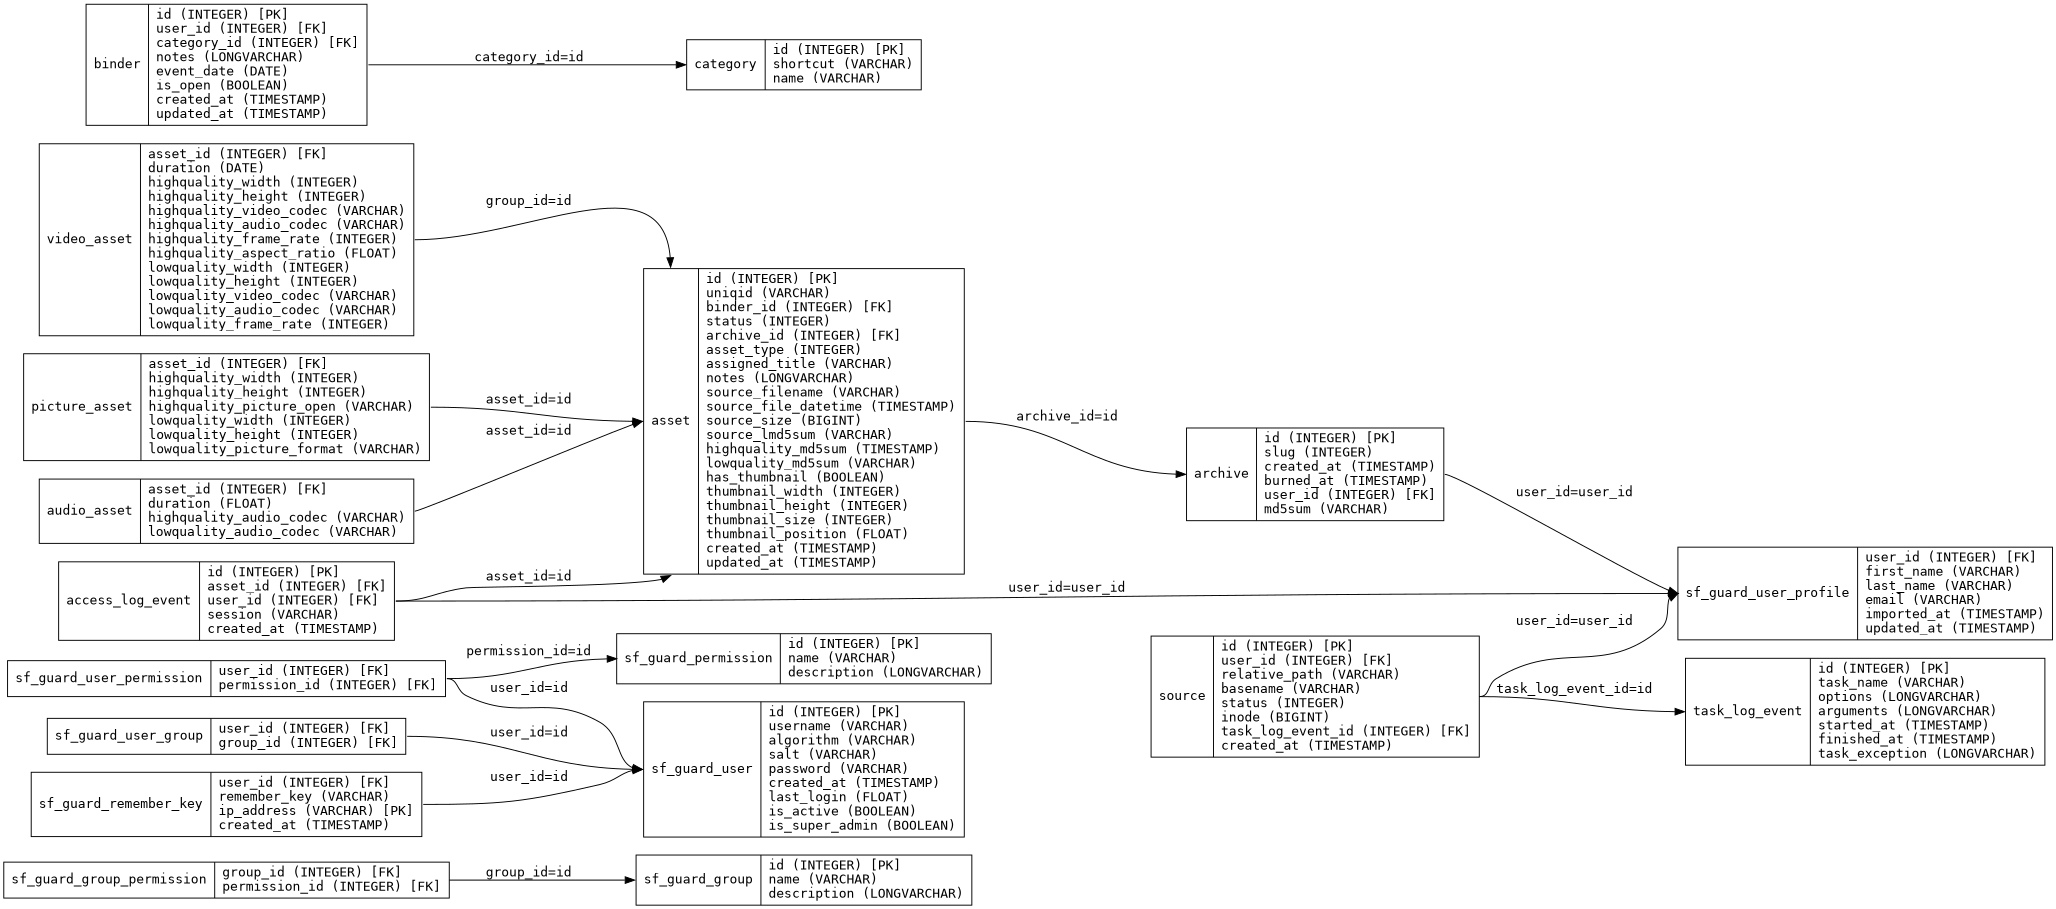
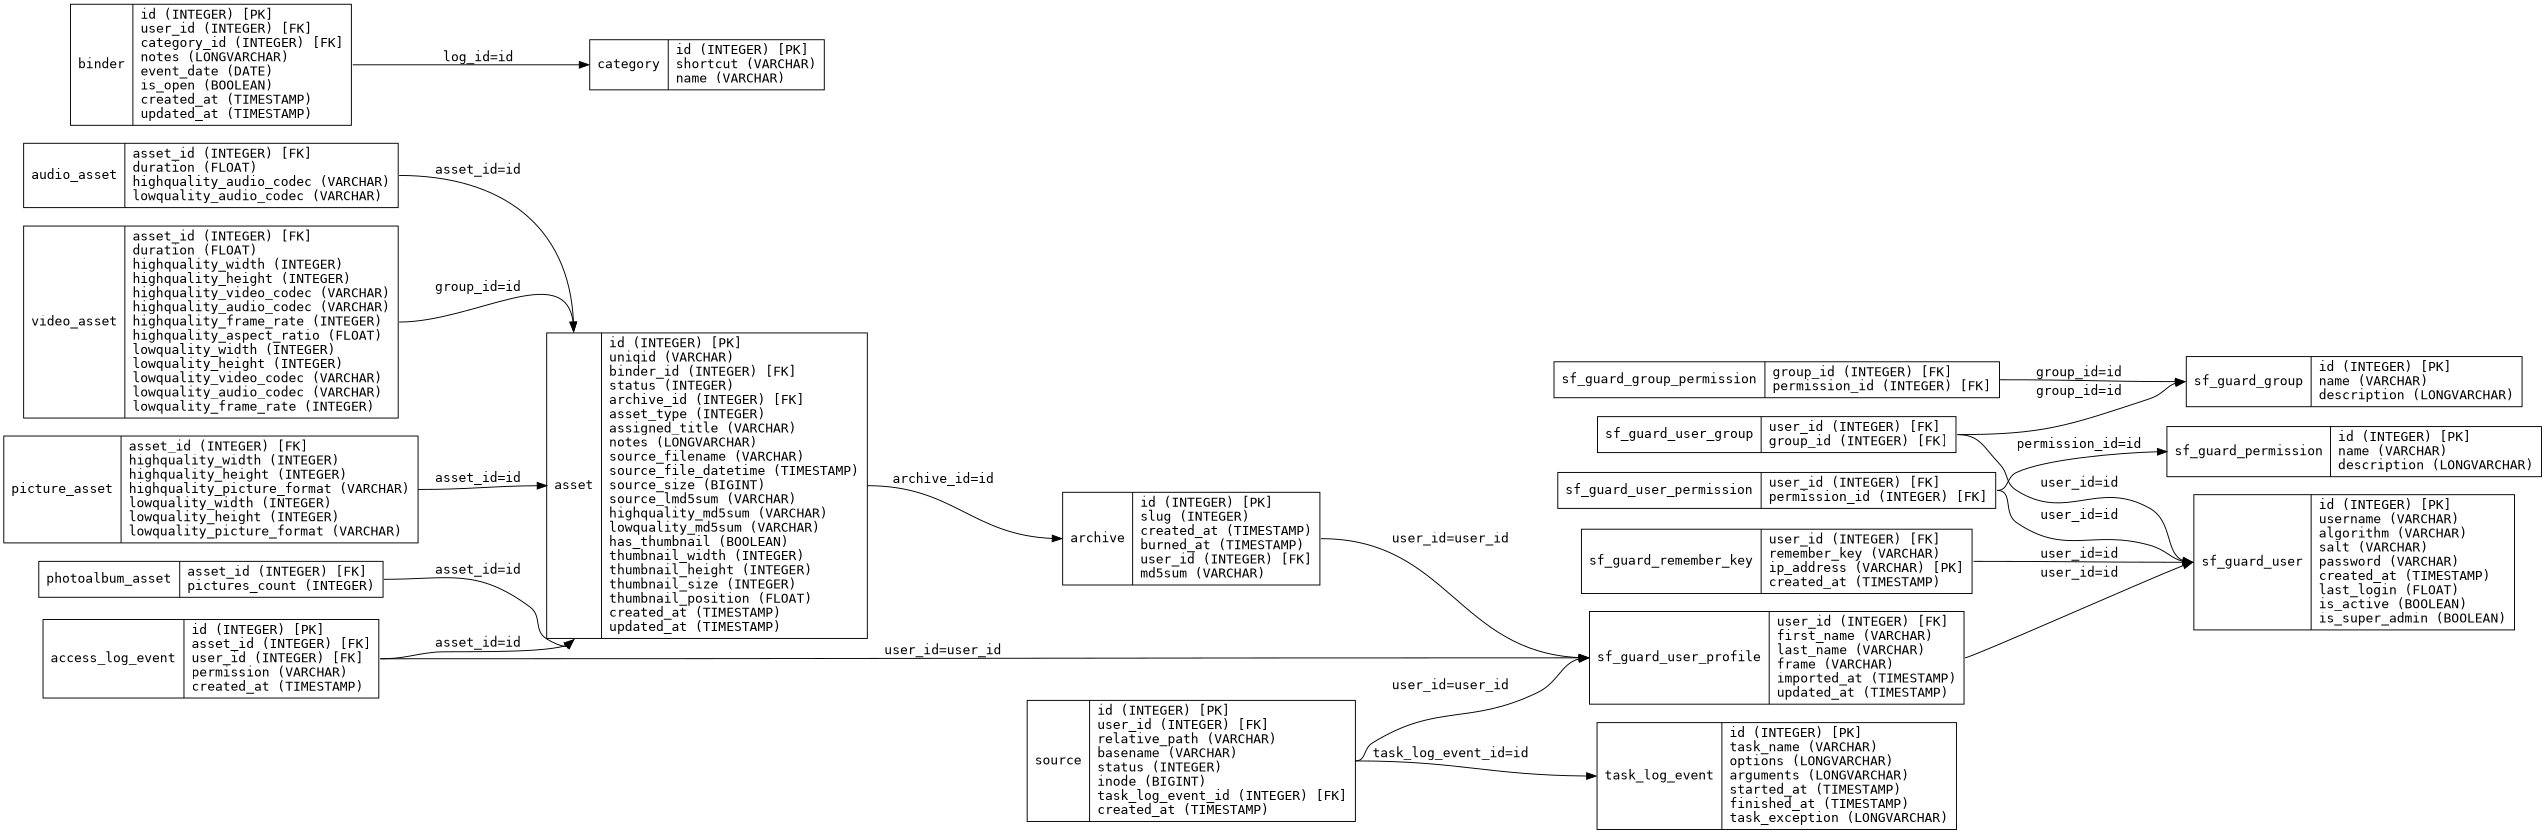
(533, 58) -> (482, 58)
(207, 168) -> (195, 251)
(281, 407) -> (270, 489)
none -> (2070, 423)
(823, 449) -> (719, 514)
none -> (211, 579)
(1924, 600) -> (1835, 664)
none -> (2074, 612)
(274, 615) -> (270, 672)
